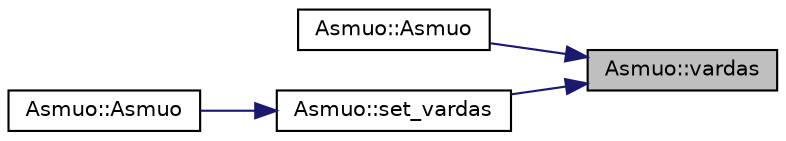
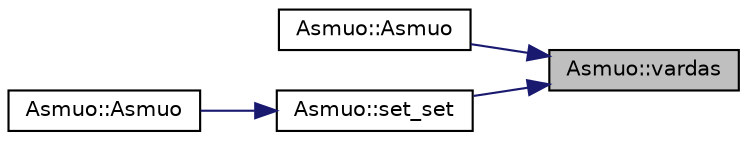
(394, 111) -> (375, 111)
